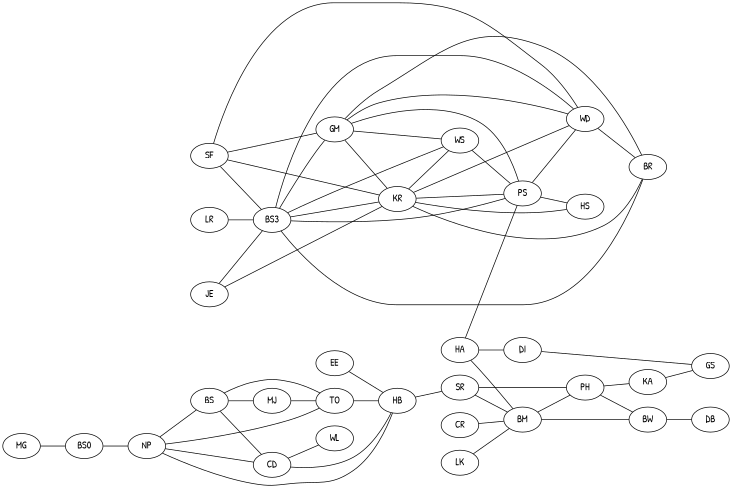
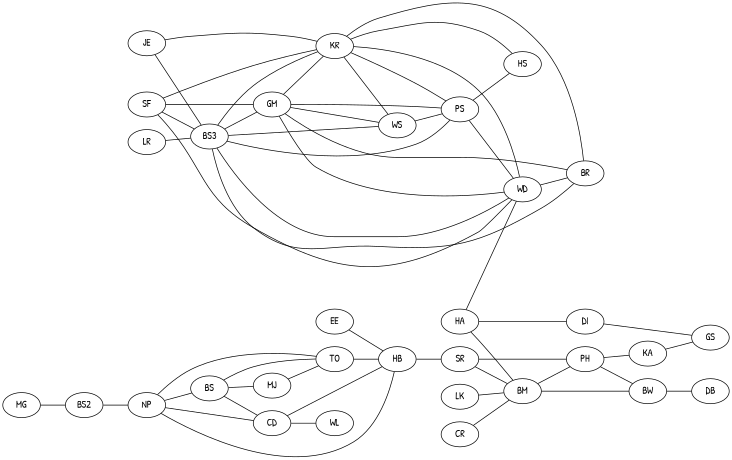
(491, 272) -> (491, 255)
(84, 446) -> (84, 405)
